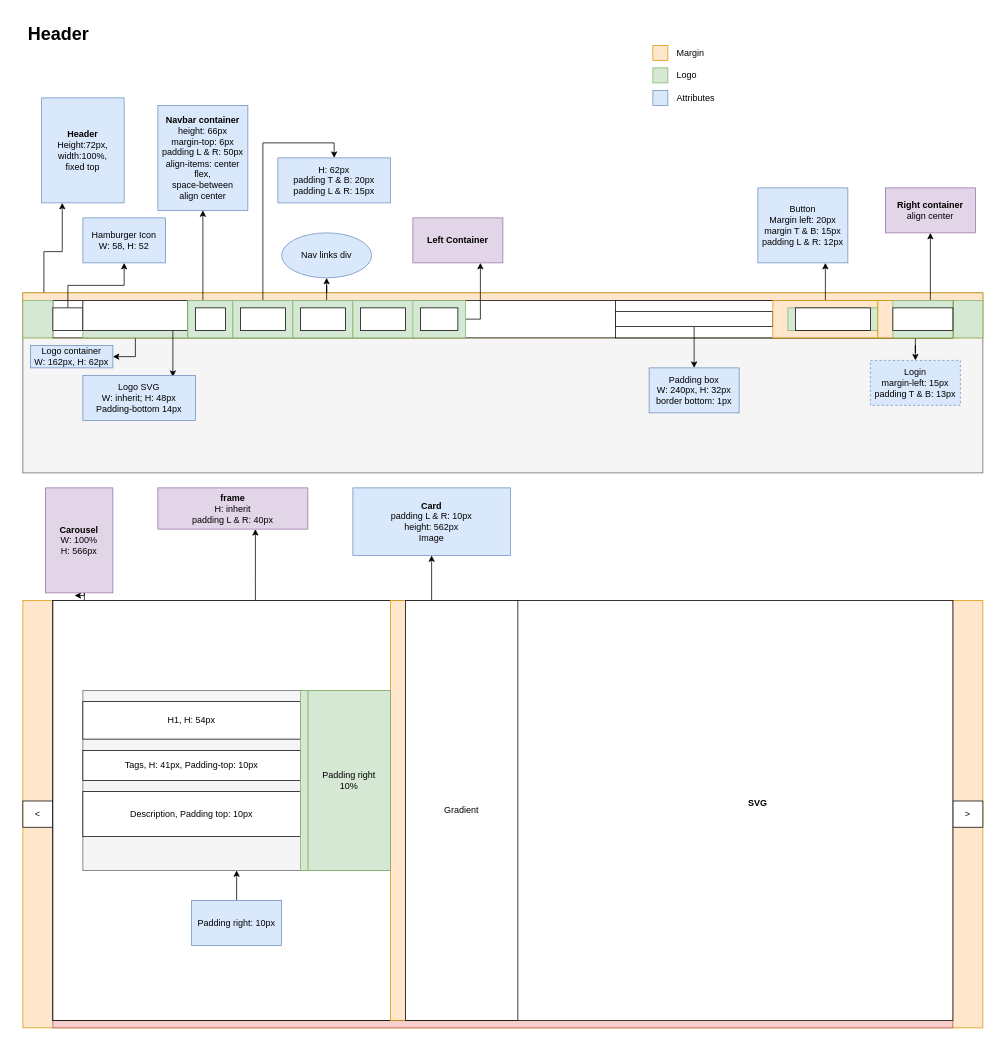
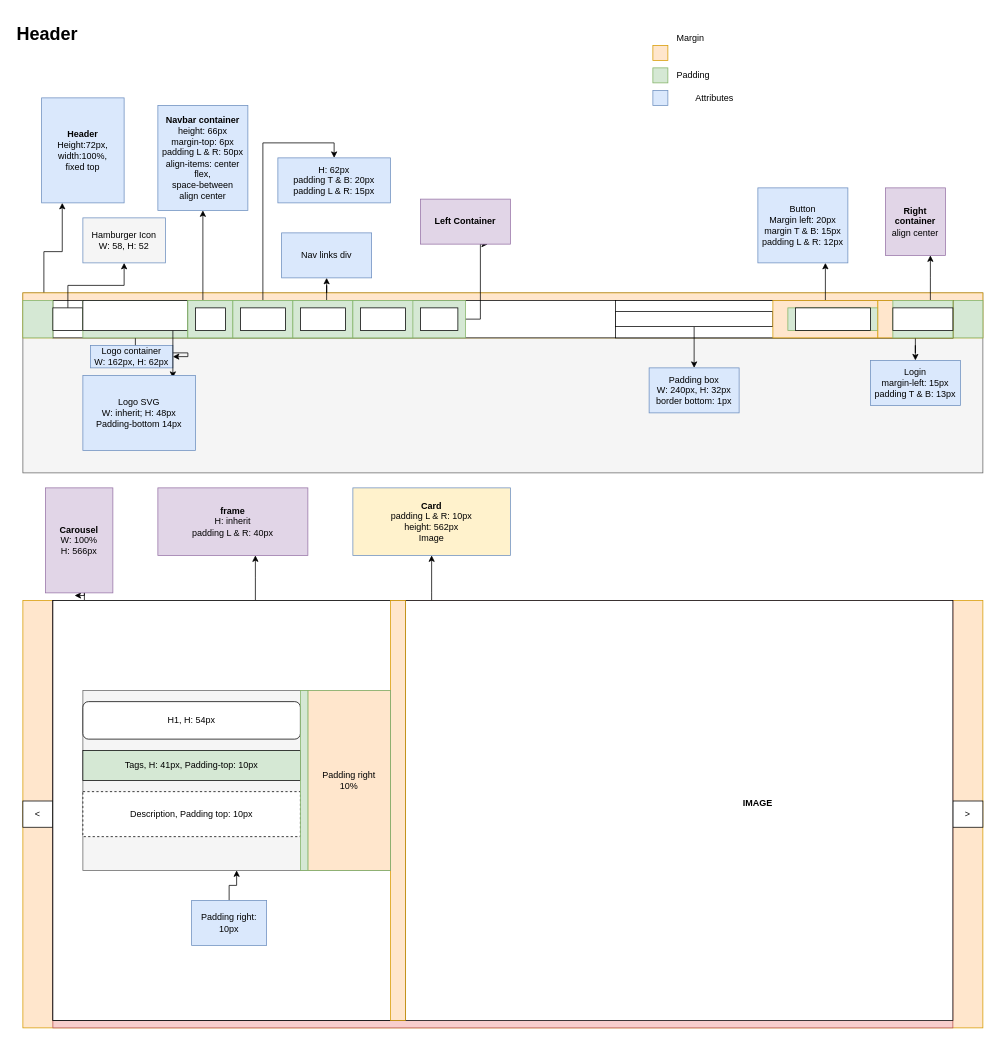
(120, 34) -> (109, 34)
(702, 53) -> (702, 38)
(687, 75) -> (693, 75)
(702, 98) -> (720, 98)
(930, 210) -> (915, 222)
(124, 240) -> (124, 240)
(458, 240) -> (465, 222)
(327, 255) -> (327, 255)
(72, 357) -> (132, 357)
(915, 383) -> (915, 383)
(139, 398) -> (139, 413)
(233, 509) -> (233, 522)
(432, 522) -> (432, 522)
(192, 720) -> (192, 720)
(192, 765) -> (192, 765)
(349, 780) -> (349, 780)
(758, 803) -> (758, 803)
(462, 810) -> none
(192, 814) -> (192, 814)
(237, 923) -> (229, 923)
